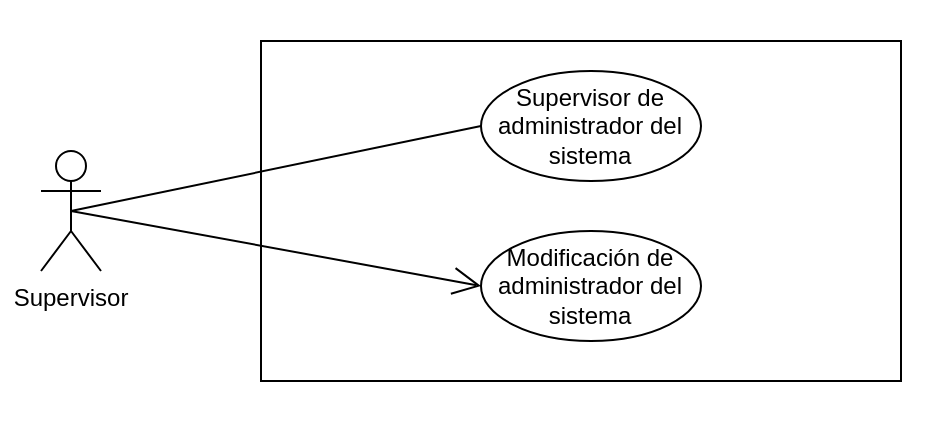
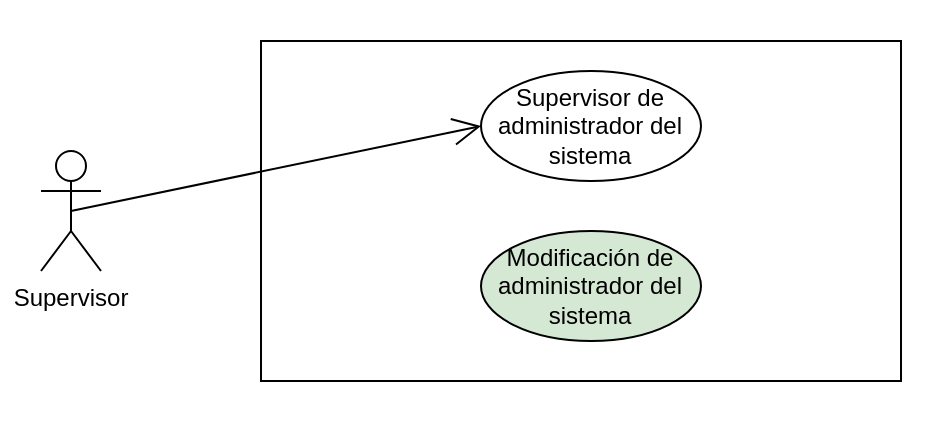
(474, 127) -> (473, 128)
(278, 249) -> none
(591, 286) -> (591, 286)
